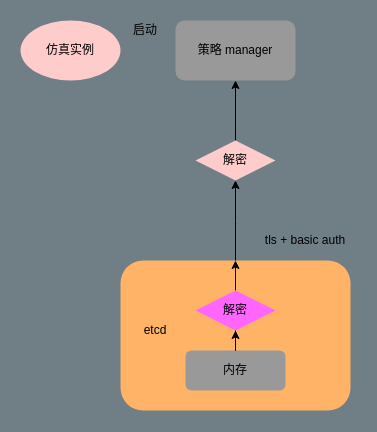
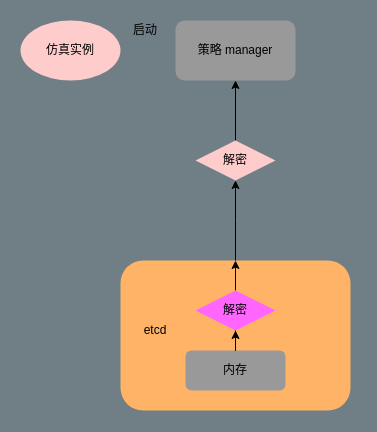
(306, 241) -> none
